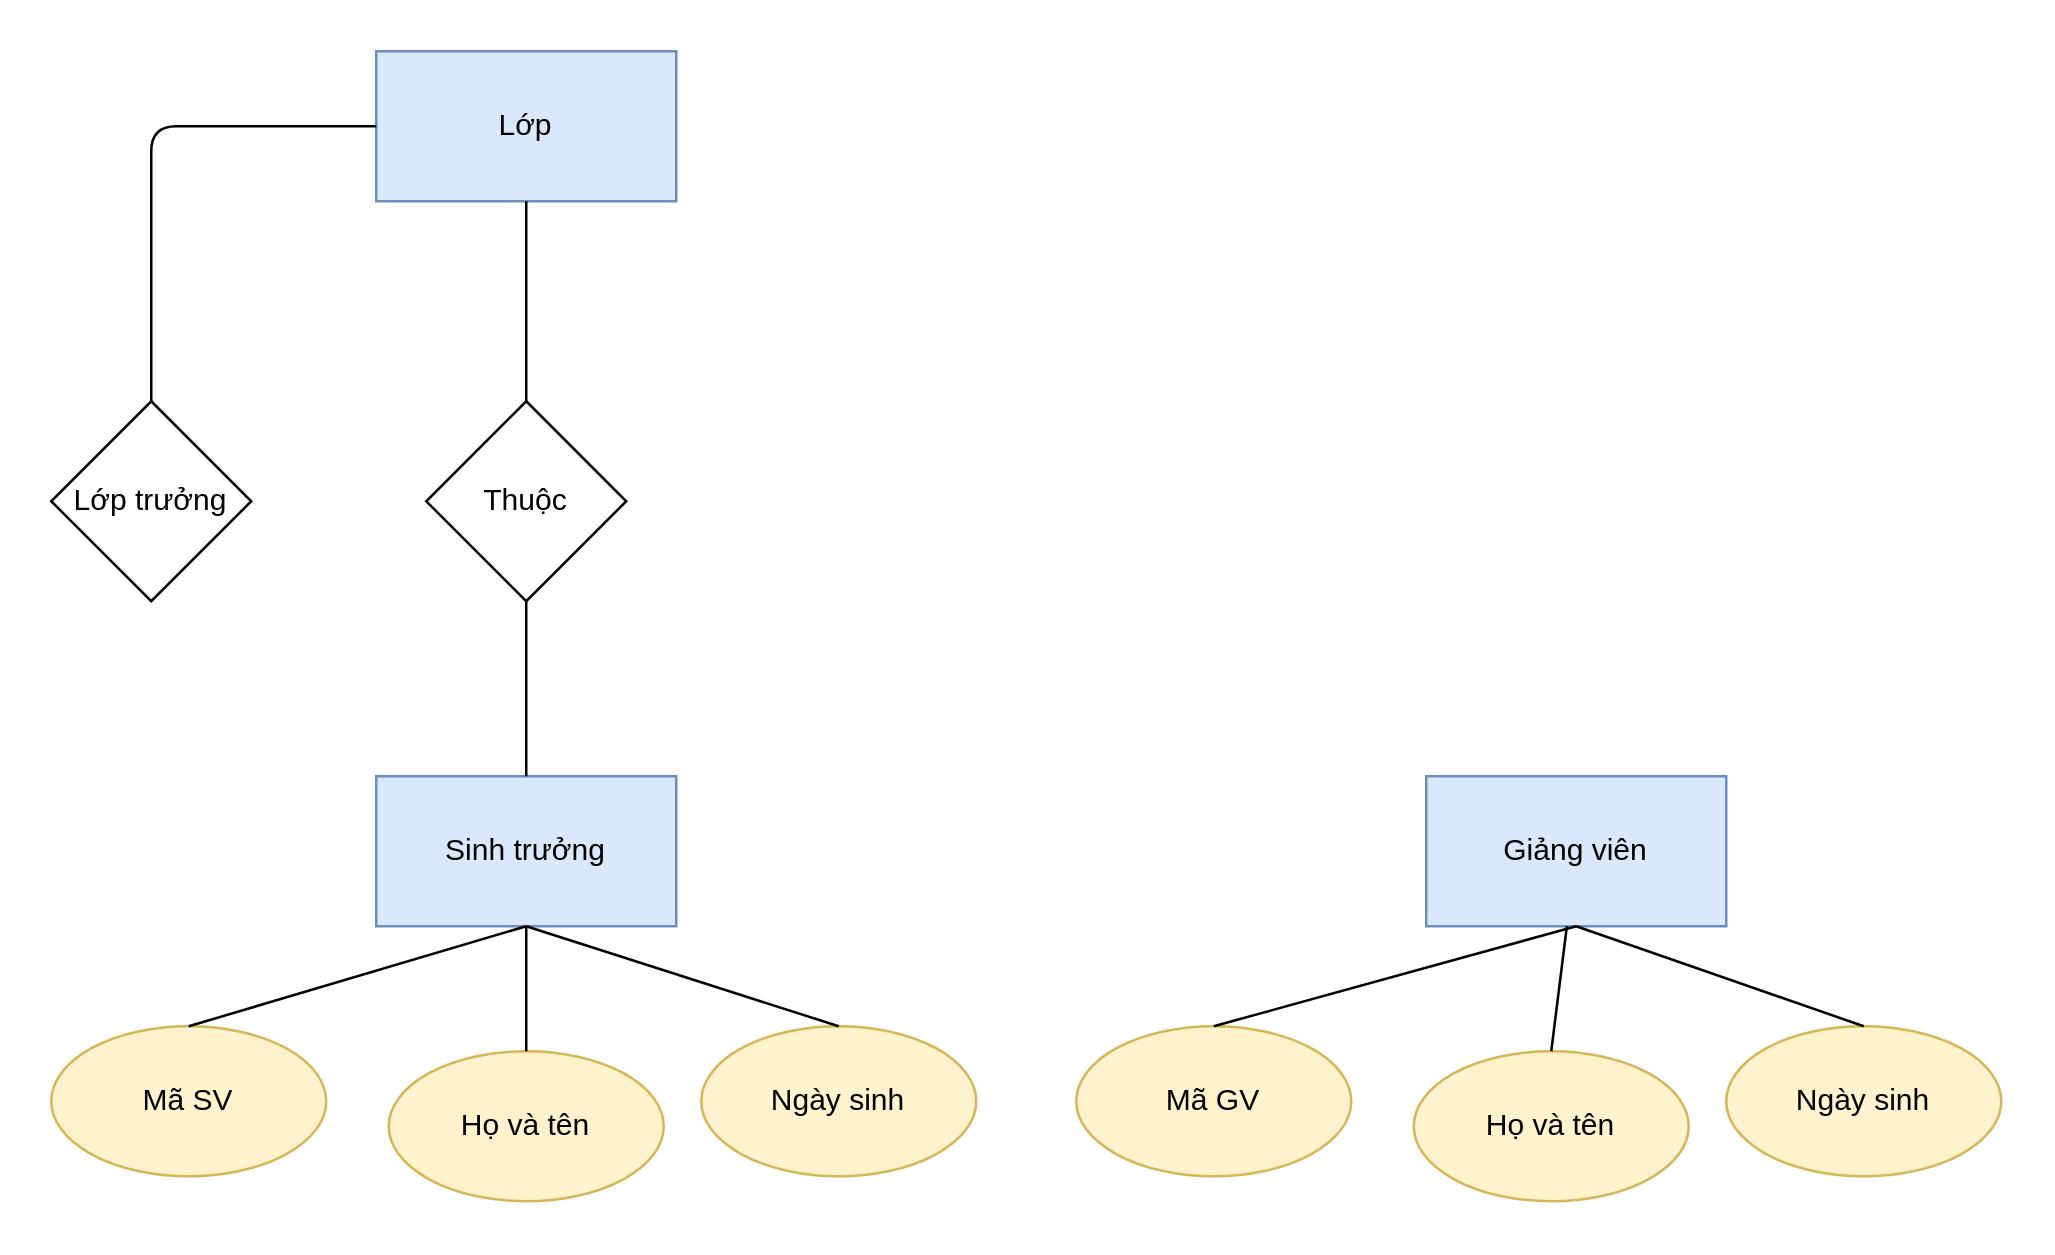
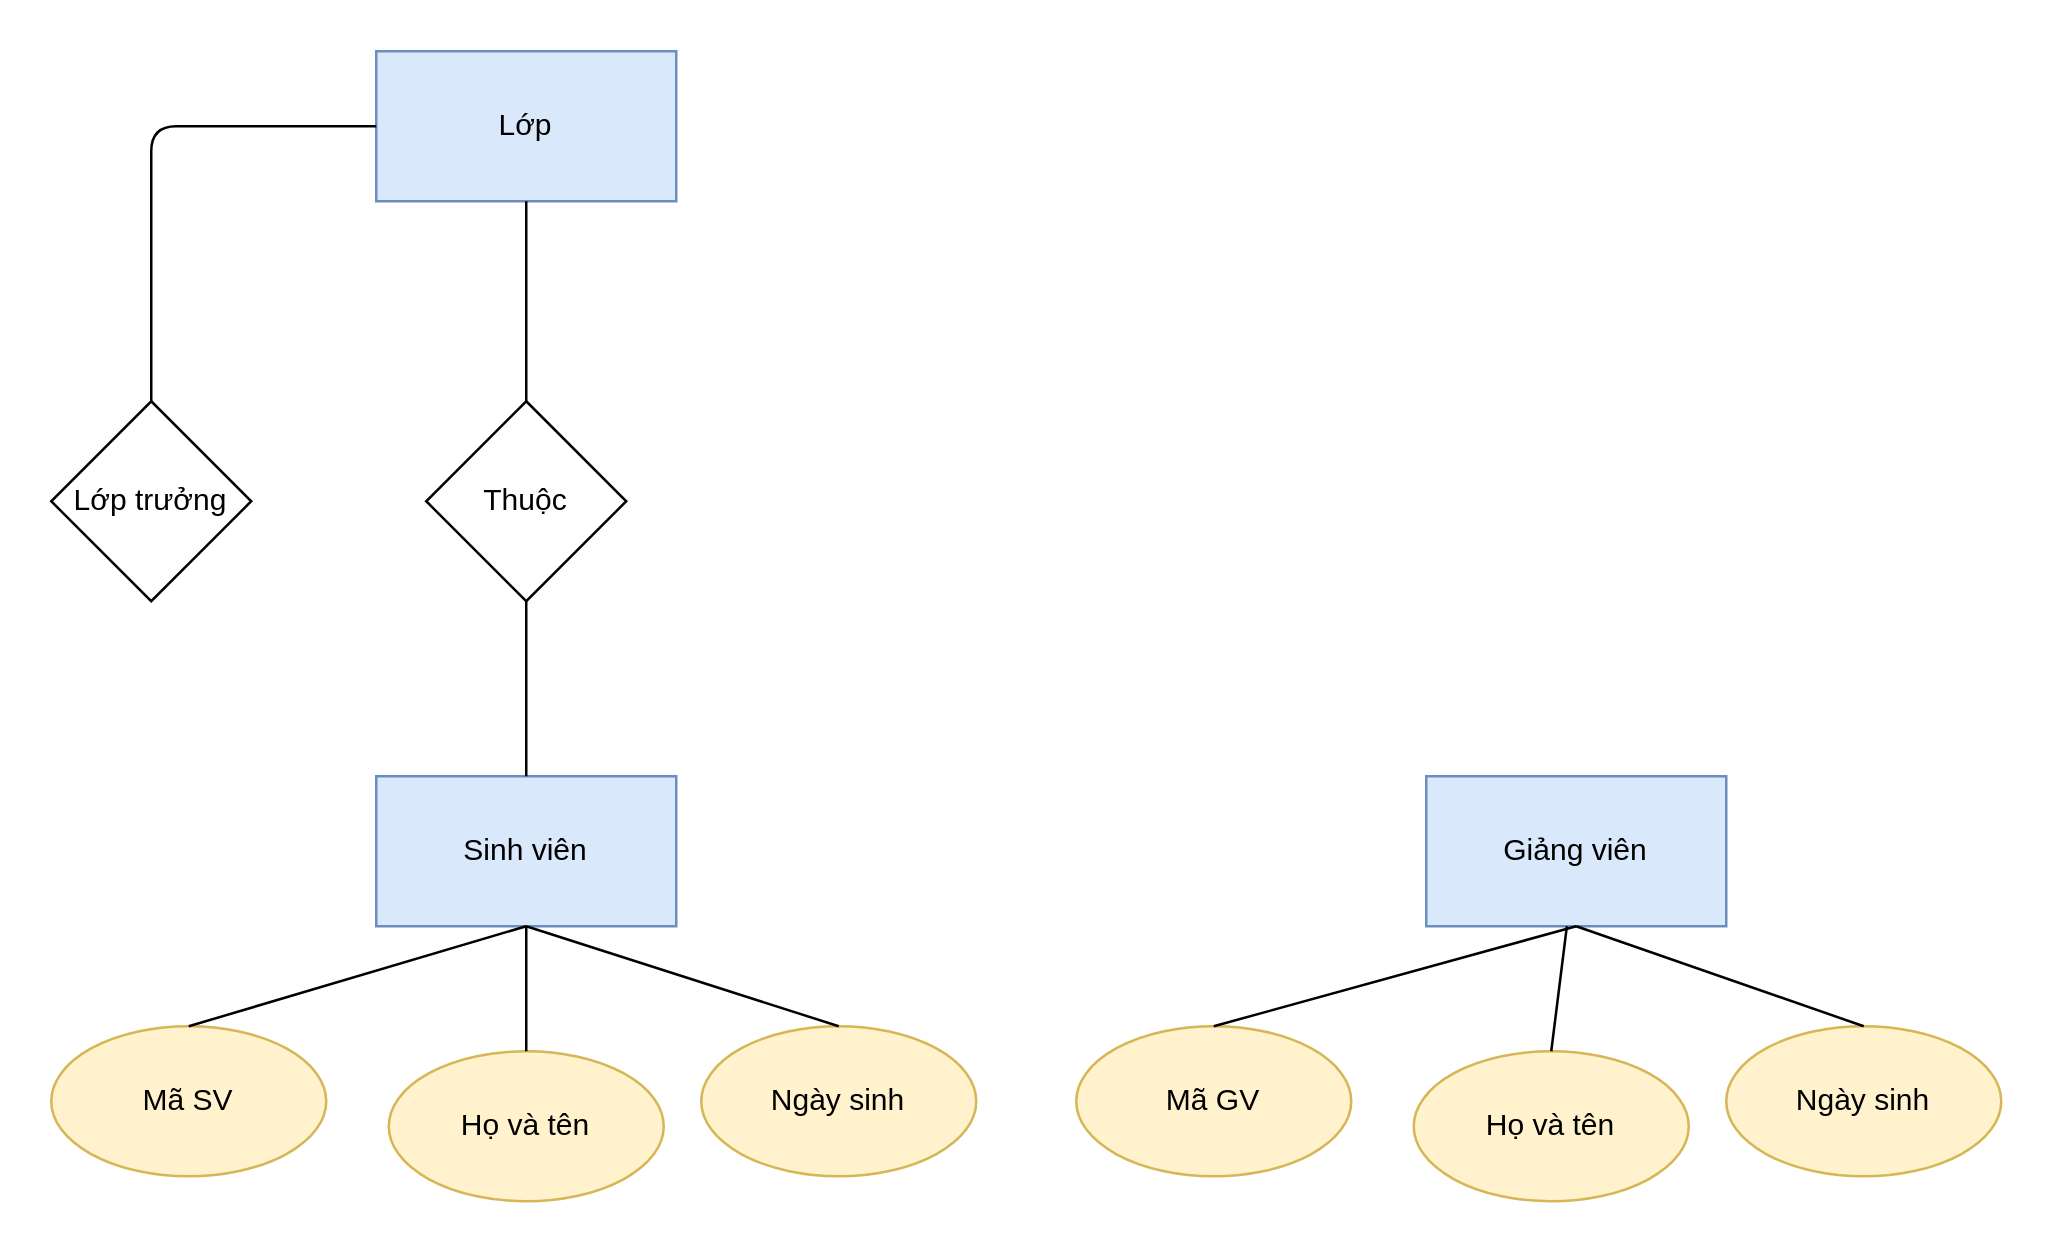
(526, 851) -> (526, 851)
